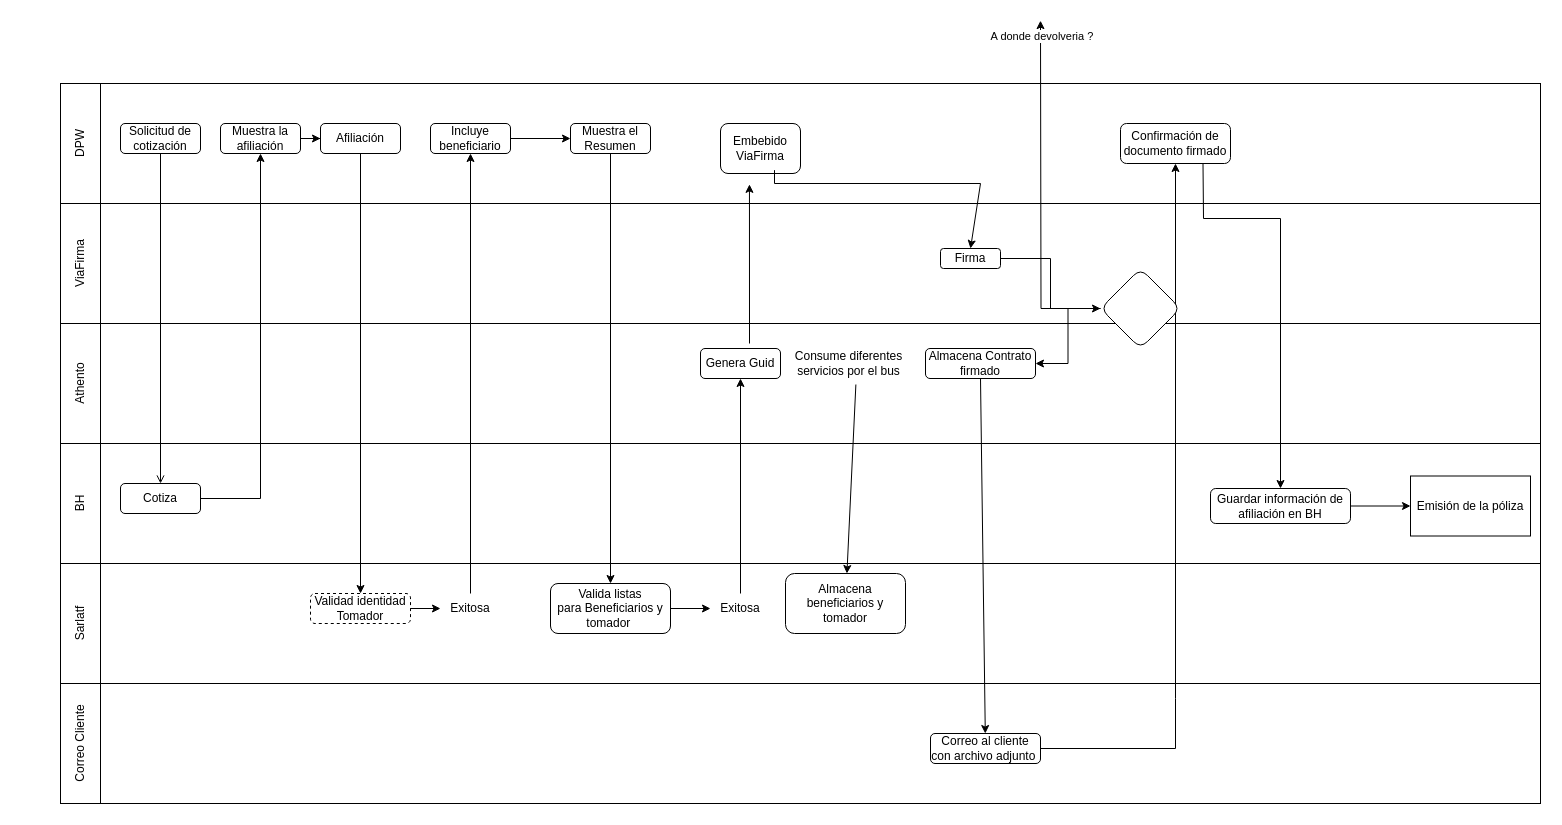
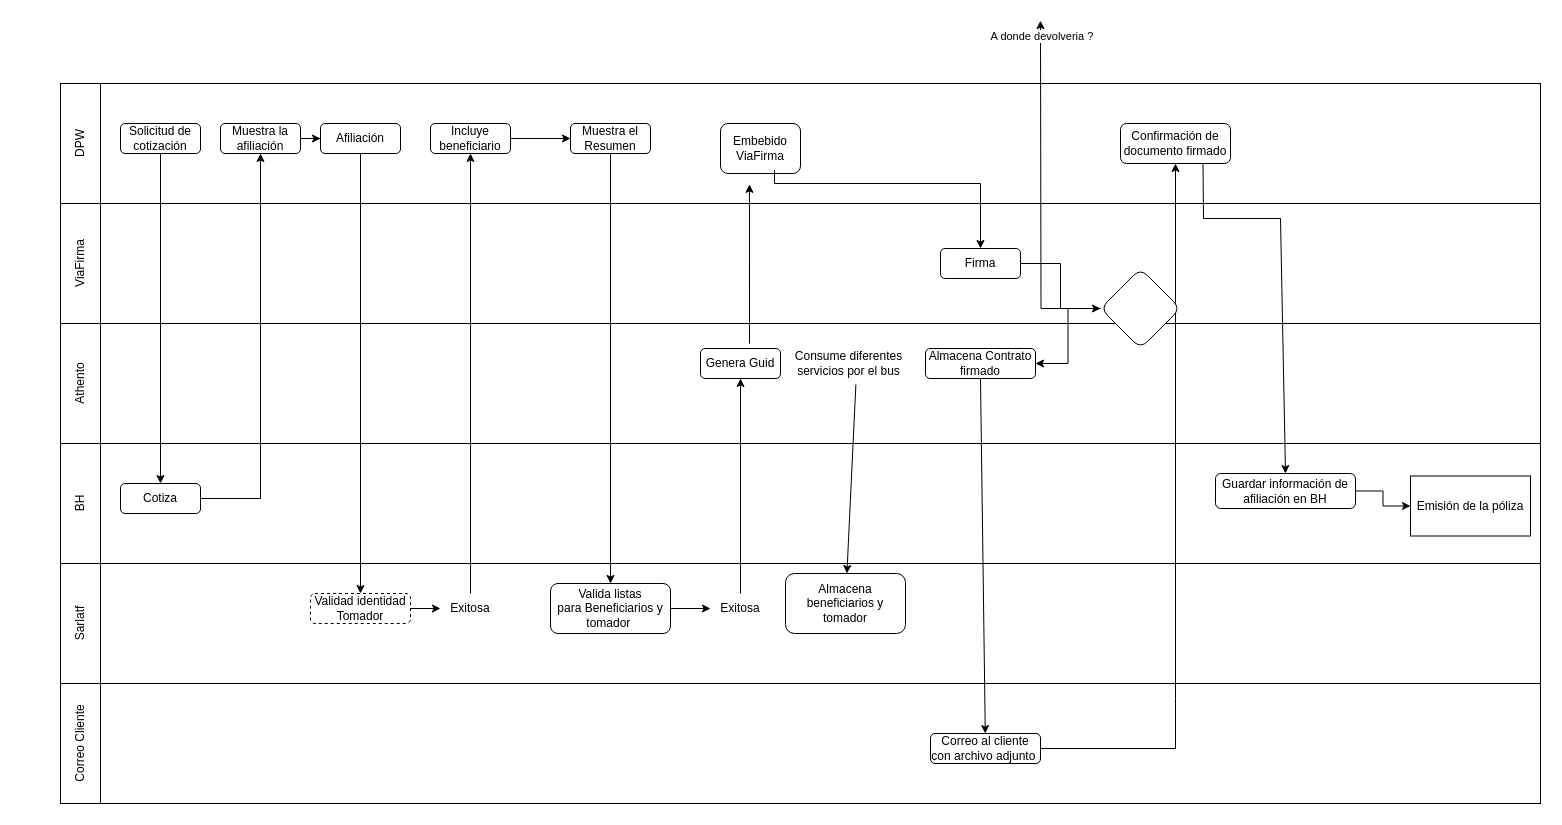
(971, 259) -> (981, 264)
(161, 477) -> (161, 475)
(1281, 506) -> (1286, 491)
